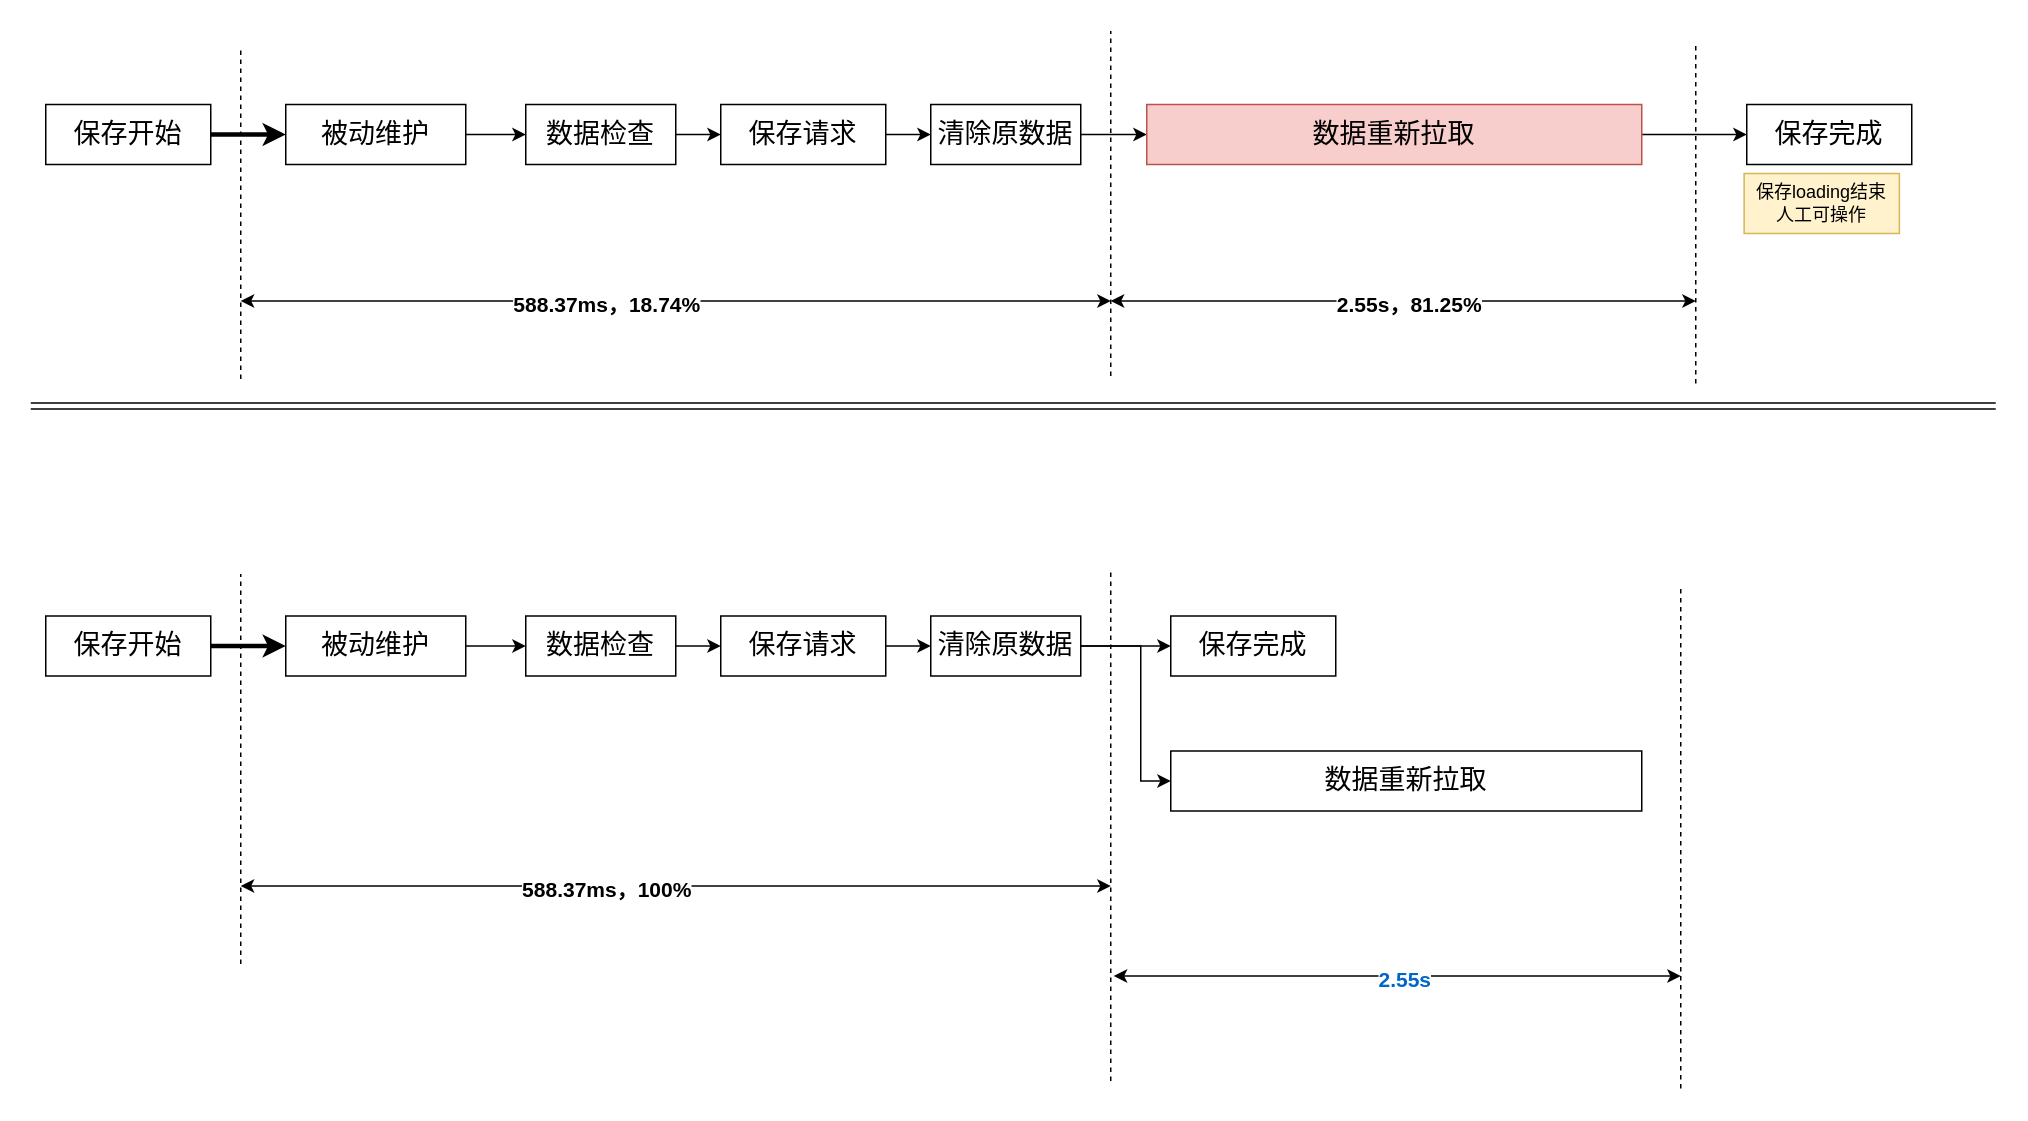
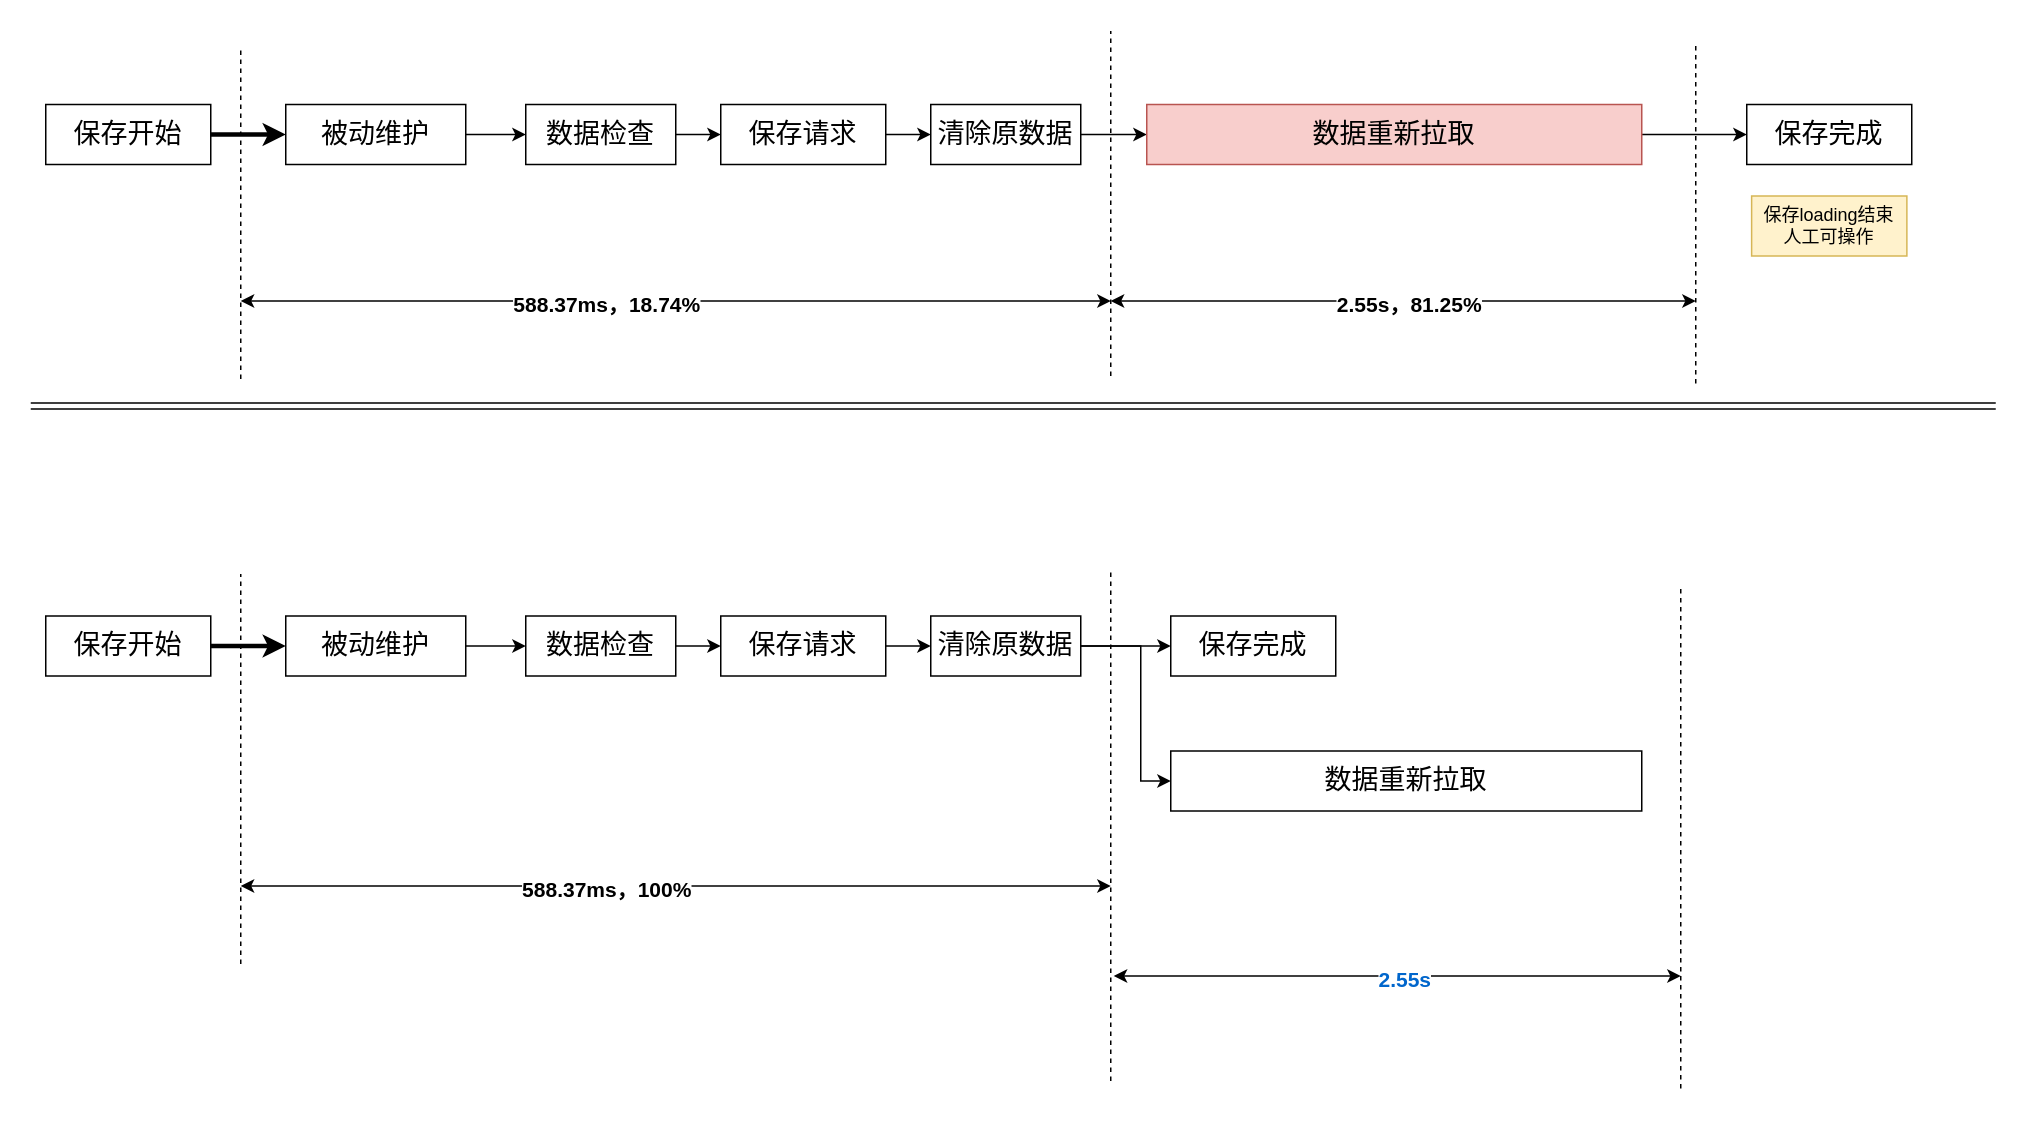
(1822, 203) -> (1829, 226)
